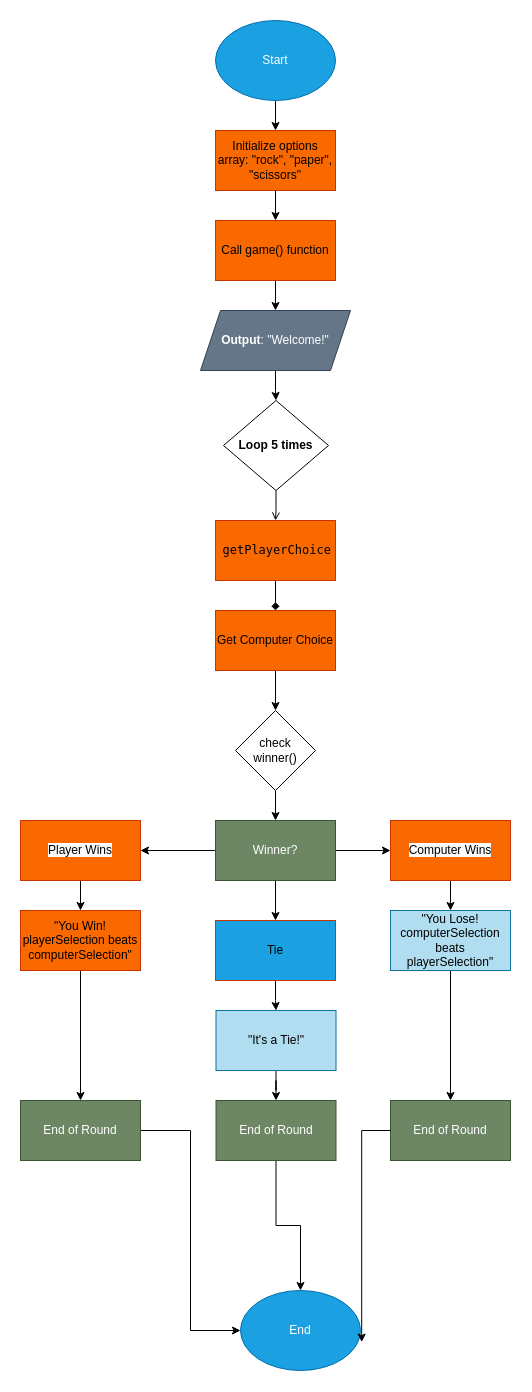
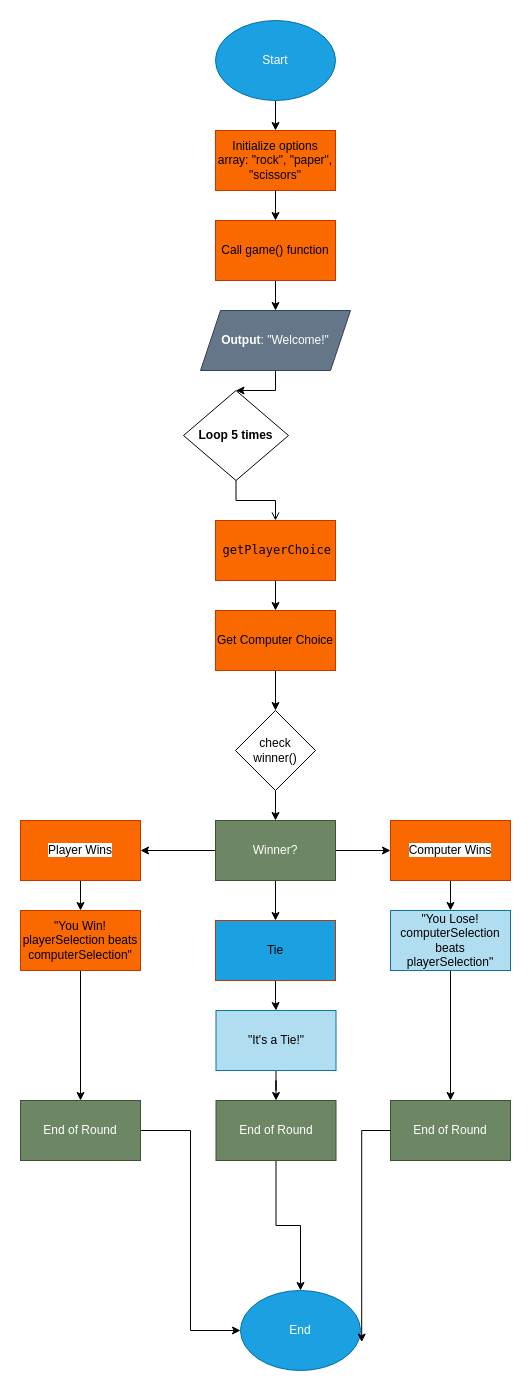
(276, 446) -> (236, 436)
(276, 601) -> (276, 602)
